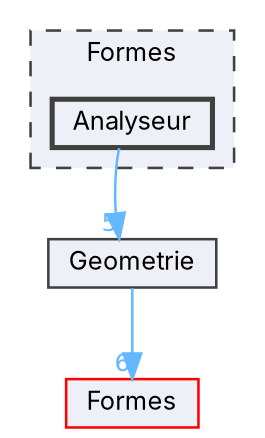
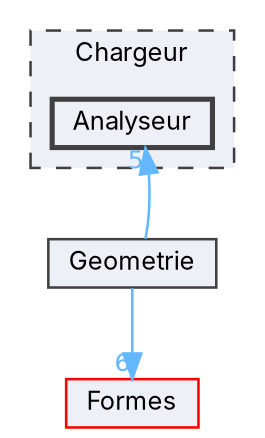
(132, 55) -> (132, 55)
(115, 184) -> (149, 207)
